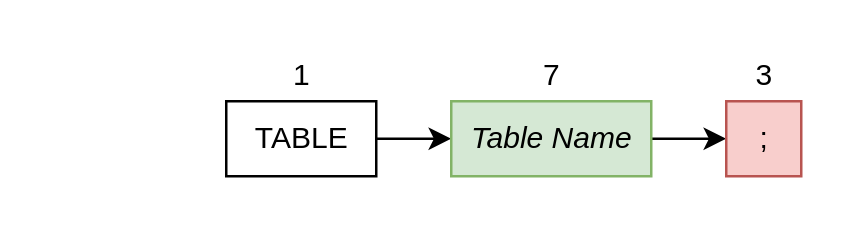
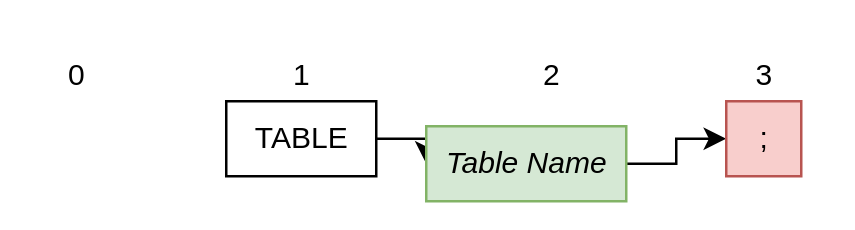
none -> (76, 76)
(553, 76) -> (553, 76)
(551, 139) -> (526, 164)
